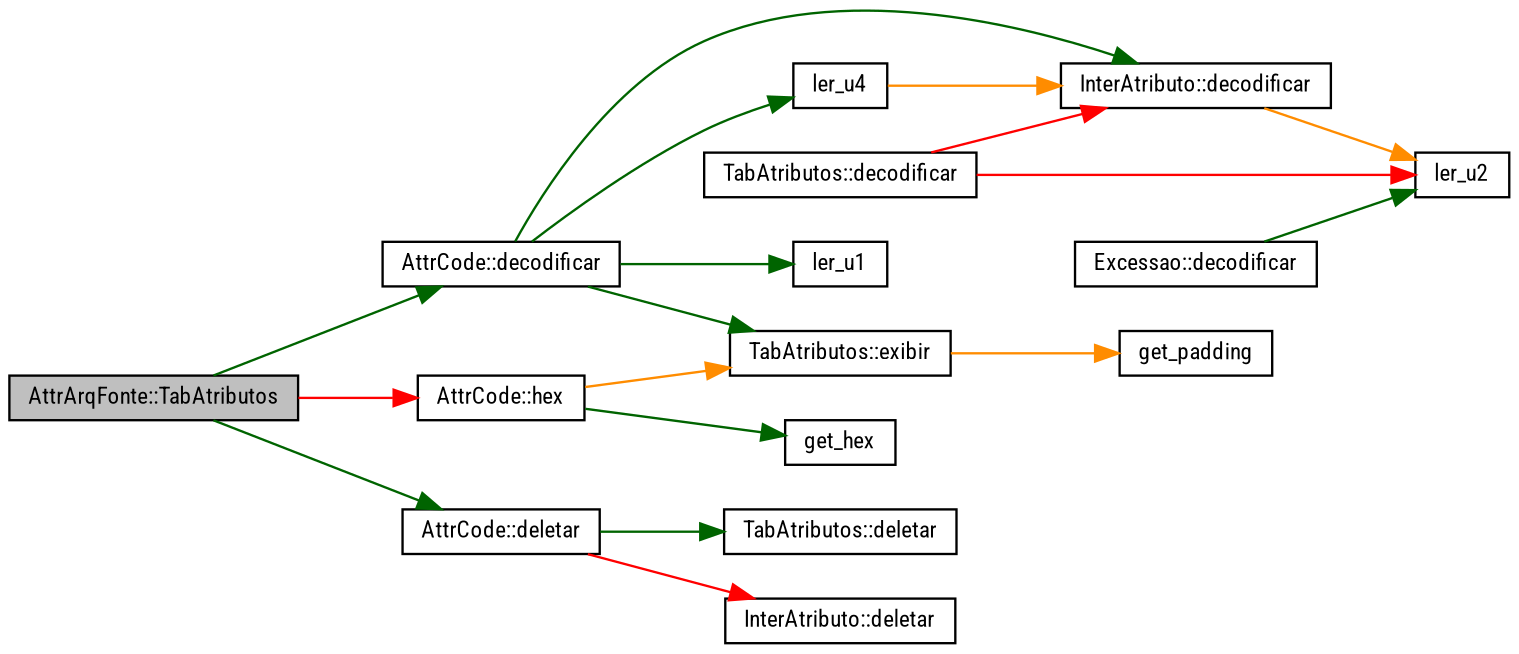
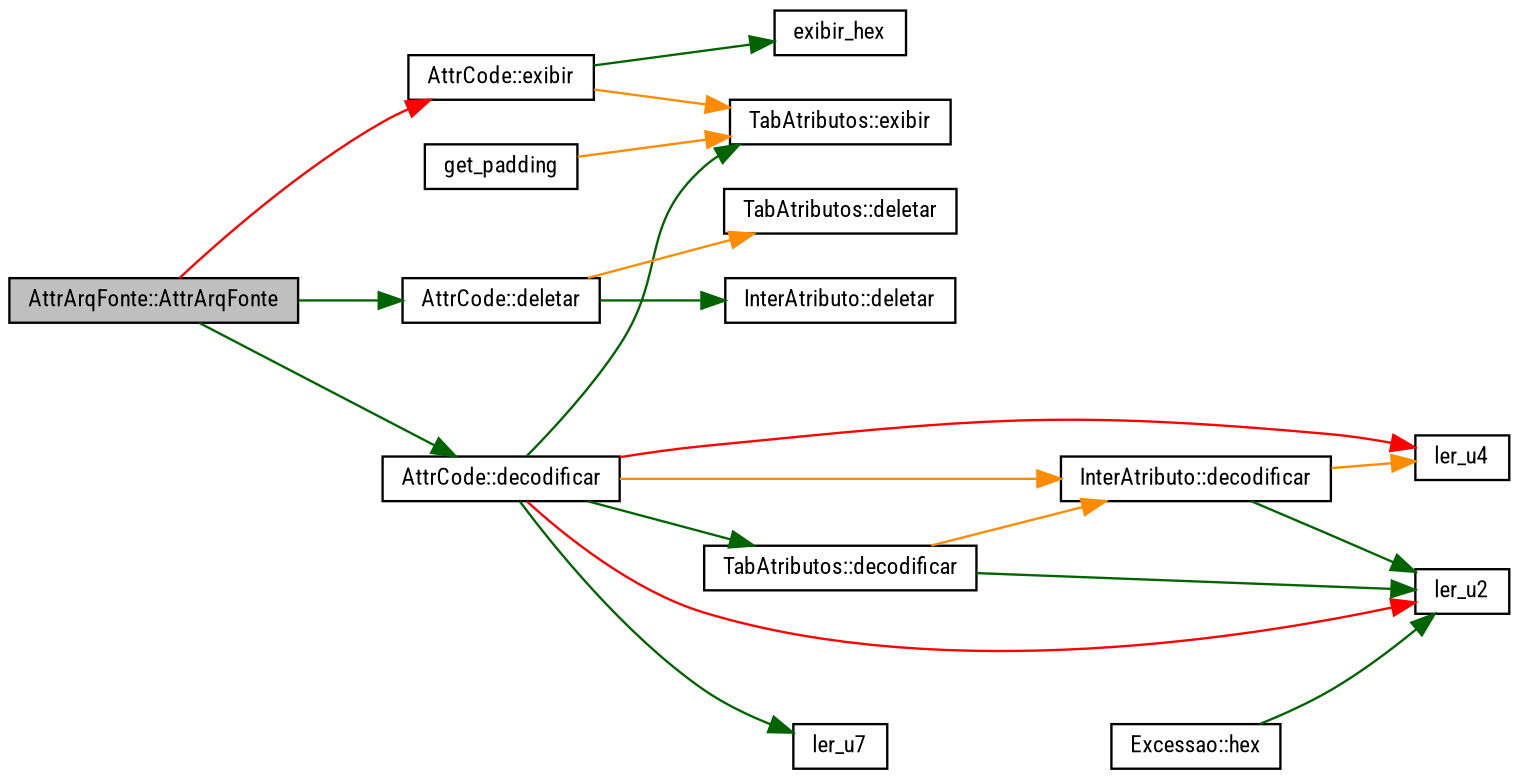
(771, 21) -> (828, 479)
(962, 86) -> (1361, 466)
(1328, 130) -> (1322, 532)
(1007, 133) -> (1007, 526)
(645, 163) -> (1005, 421)
(1184, 175) -> (1184, 581)
(840, 264) -> (840, 746)
(1196, 264) -> (1196, 746)
(1023, 353) -> (642, 148)
(154, 398) -> (154, 300)
(501, 398) -> (501, 77)
(840, 442) -> (840, 33)
none -> (659, 520)
(650, 532) -> (670, 256)
(659, 573) -> (658, 300)
none -> (943, 649)
